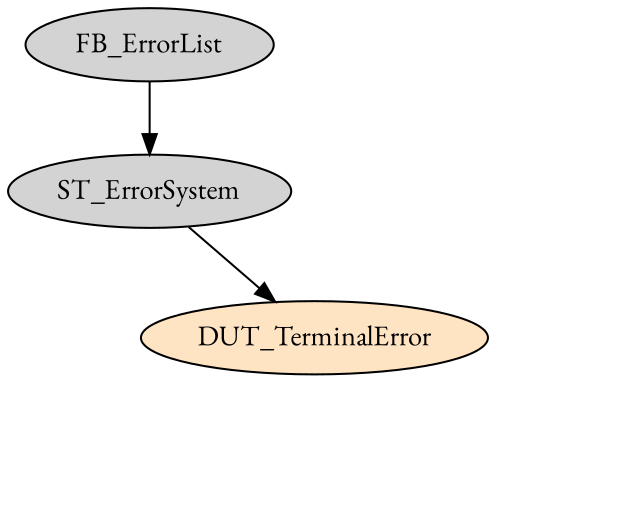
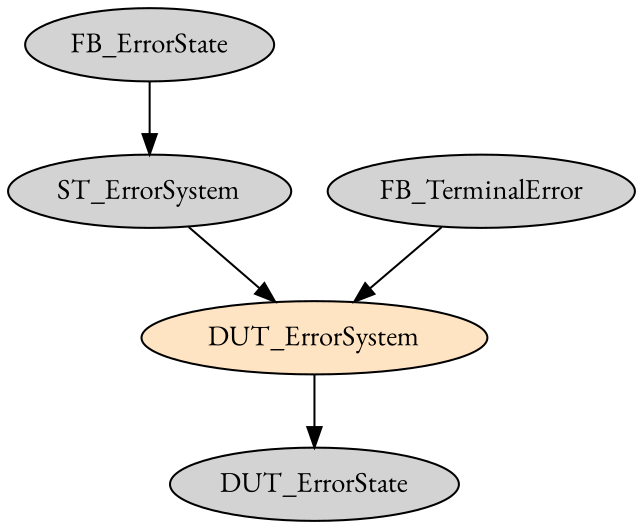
(150, 45) -> (150, 45)
none -> (481, 191)
(314, 338) -> (314, 338)
none -> (314, 484)
